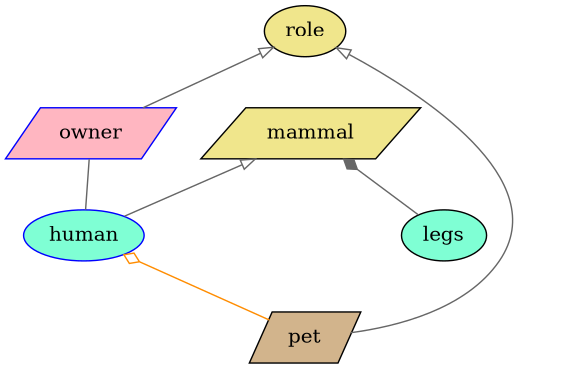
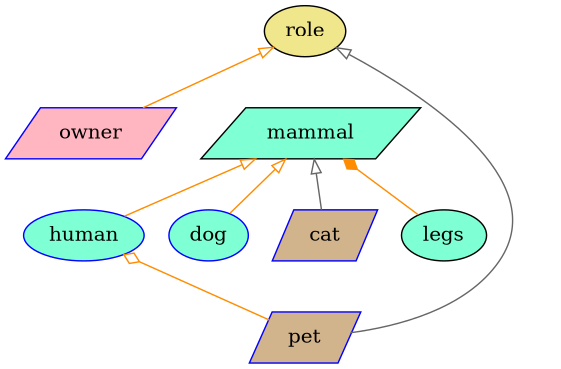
(202, 80) -> (202, 80)
(311, 133) -> (311, 133)
(87, 184) -> none
(183, 190) -> (183, 190)
(388, 192) -> (388, 192)
none -> (209, 235)
none -> (325, 235)
(305, 337) -> (305, 337)
